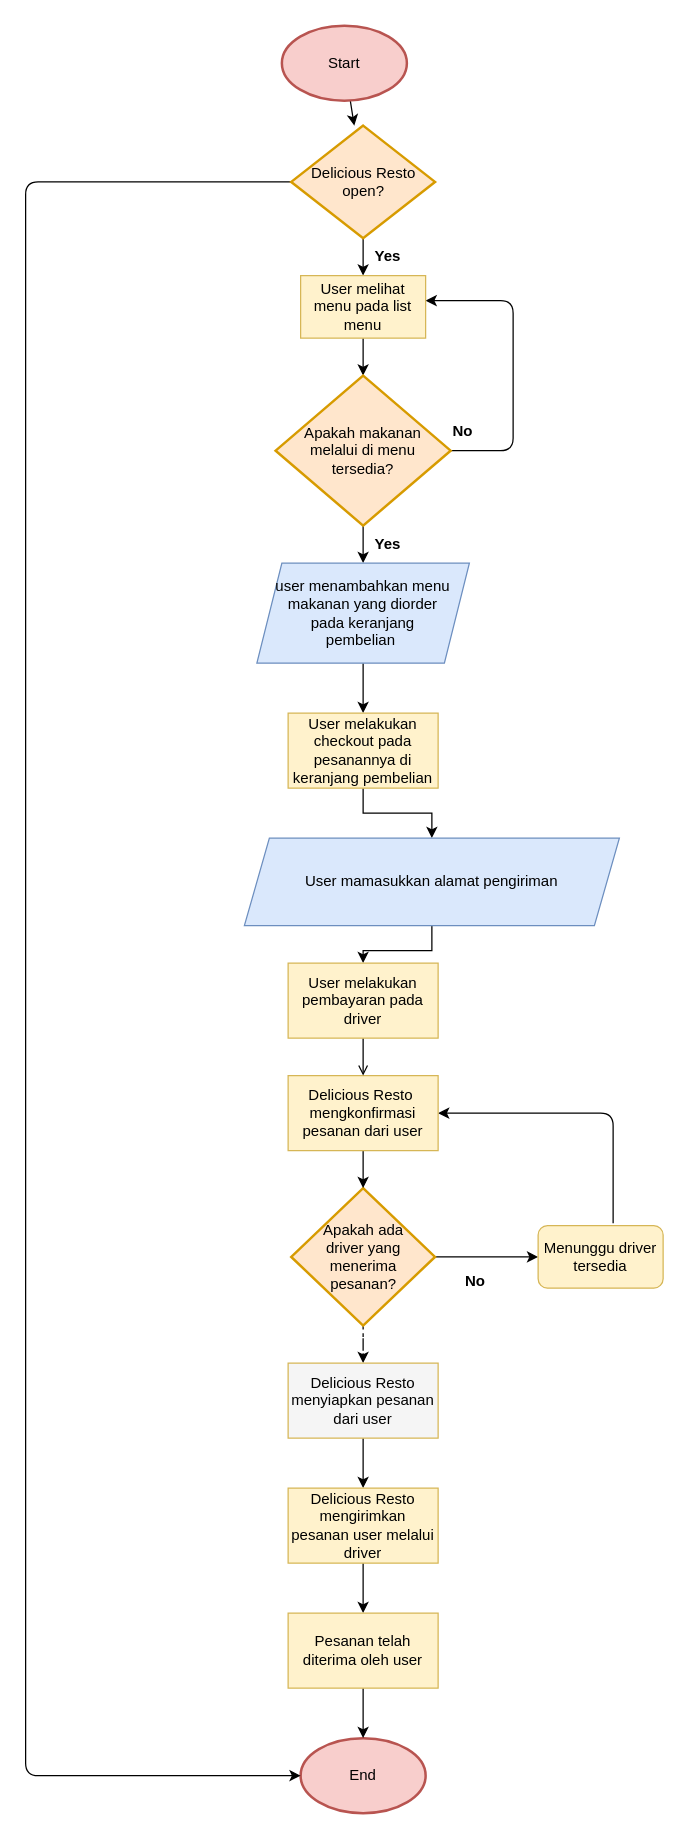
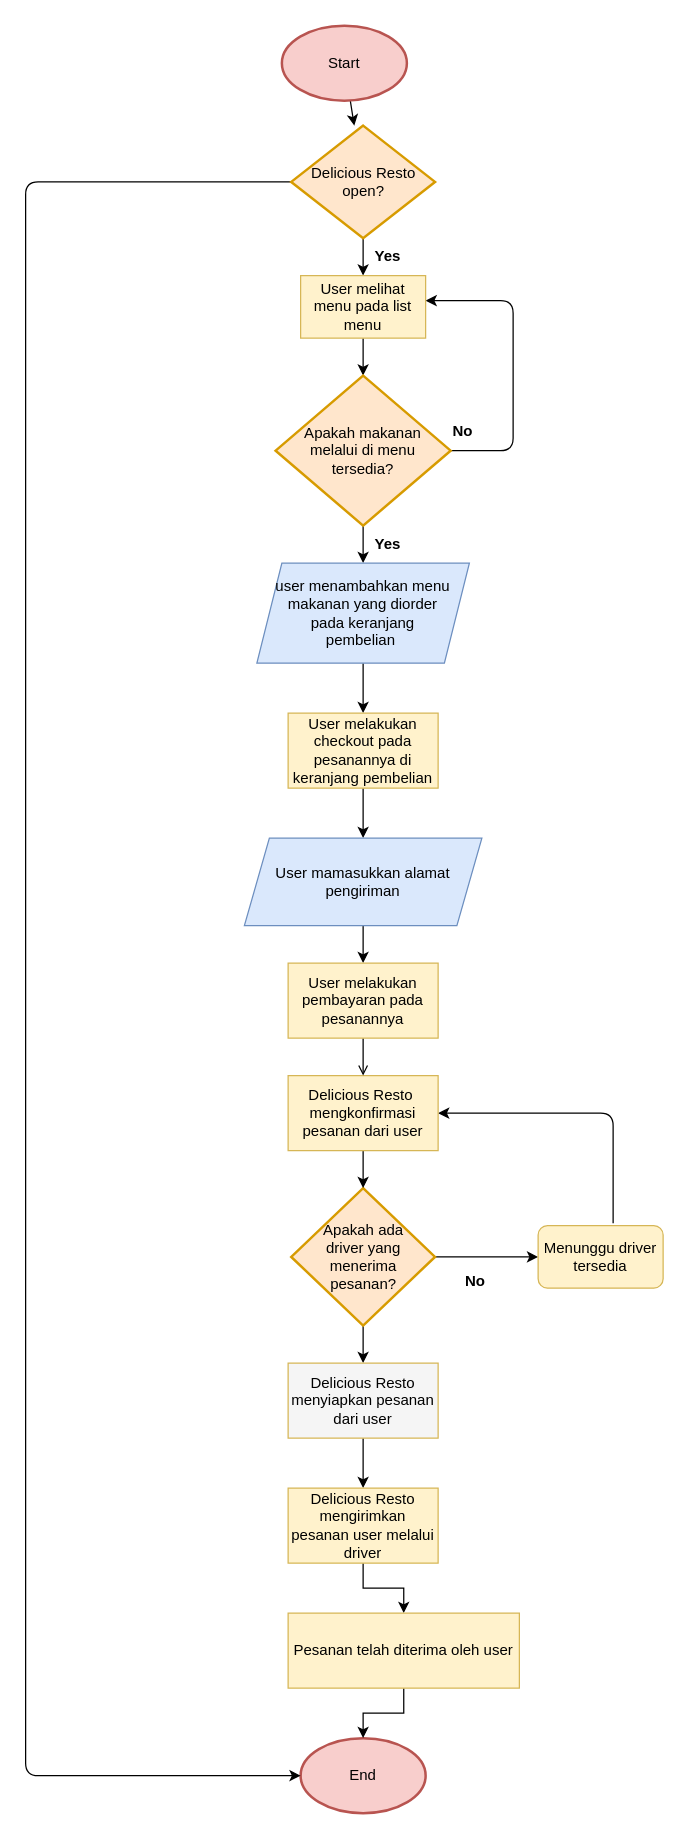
(432, 882) -> (363, 882)
(363, 1001) -> (363, 1001)
(363, 1333) -> (363, 1333)
(363, 1651) -> (404, 1651)
